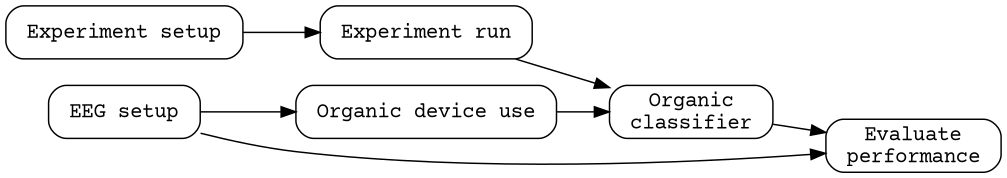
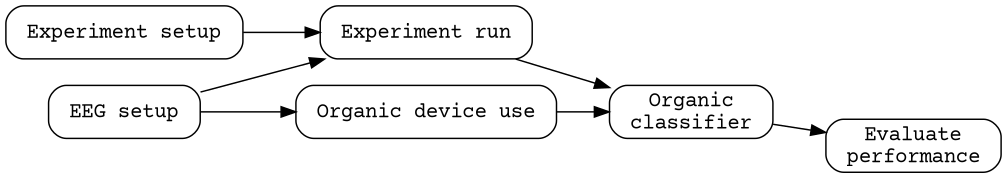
(505, 164) -> (255, 77)
